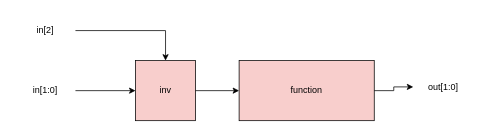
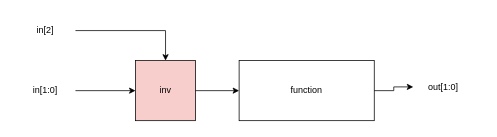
(306, 90) -> (306, 90)
